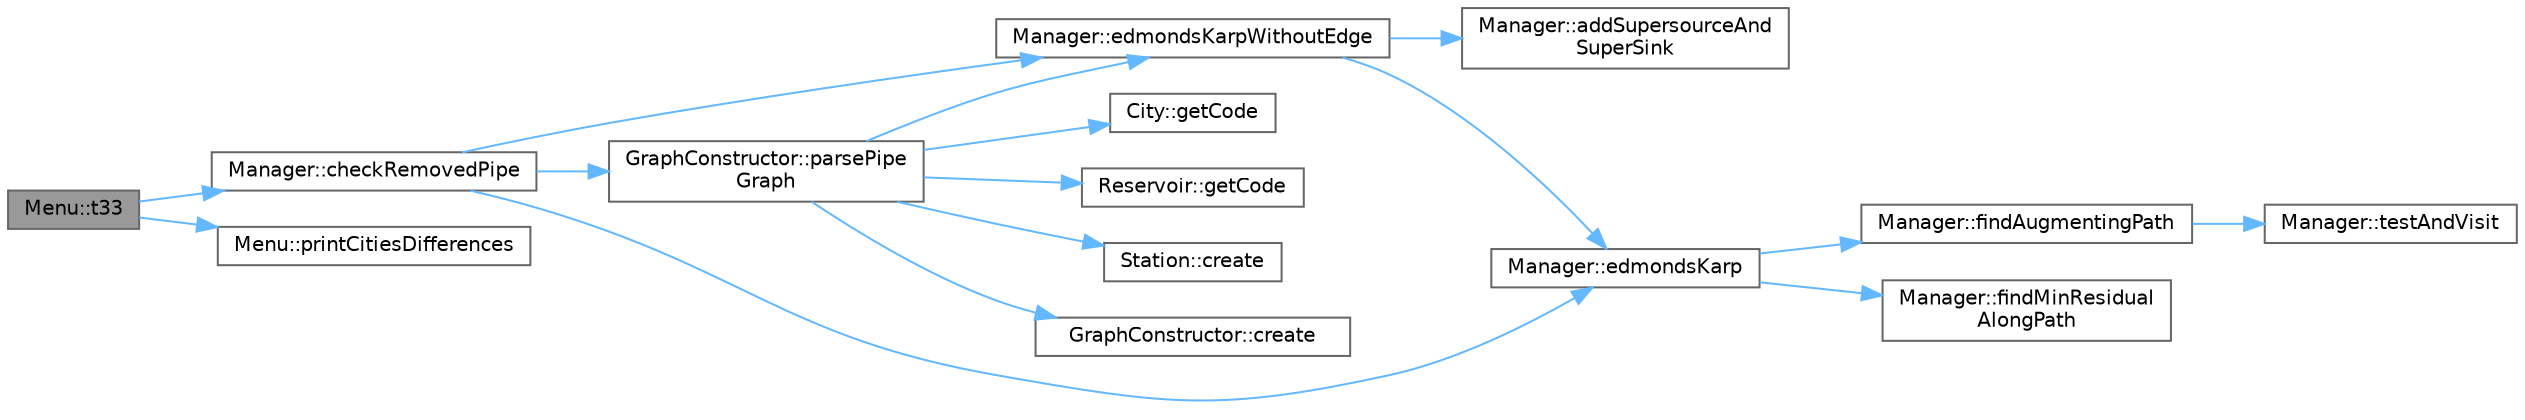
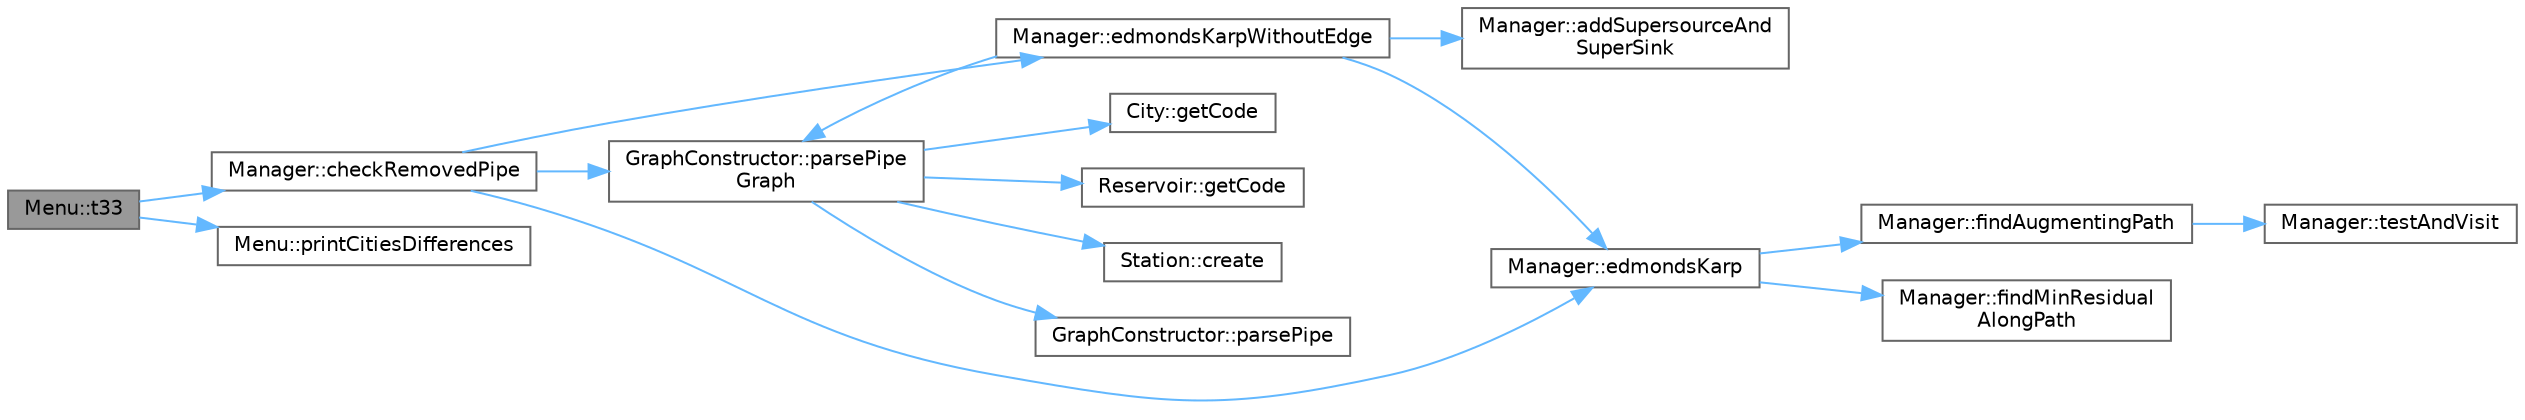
(995, 93) -> (907, 89)
(1193, 337) -> (1193, 337)
